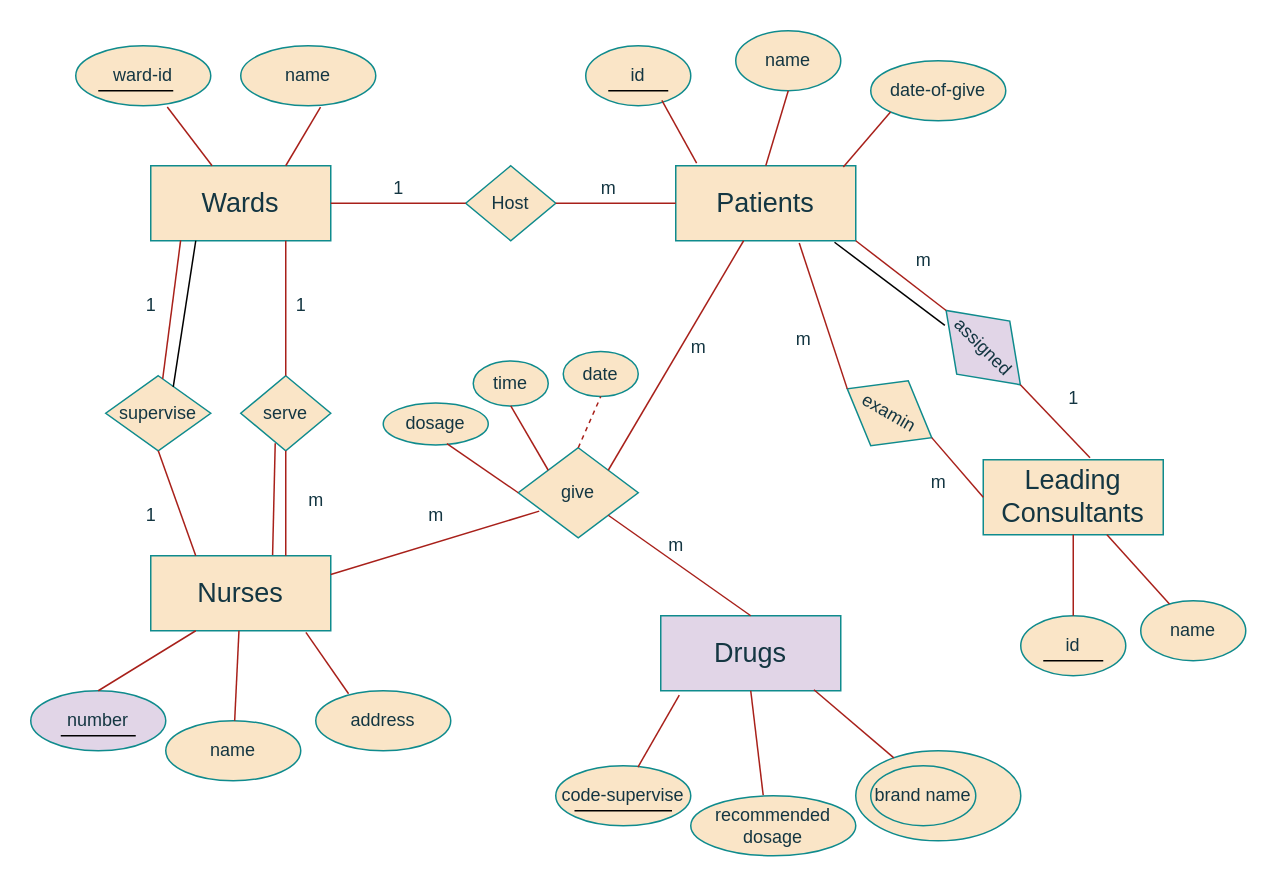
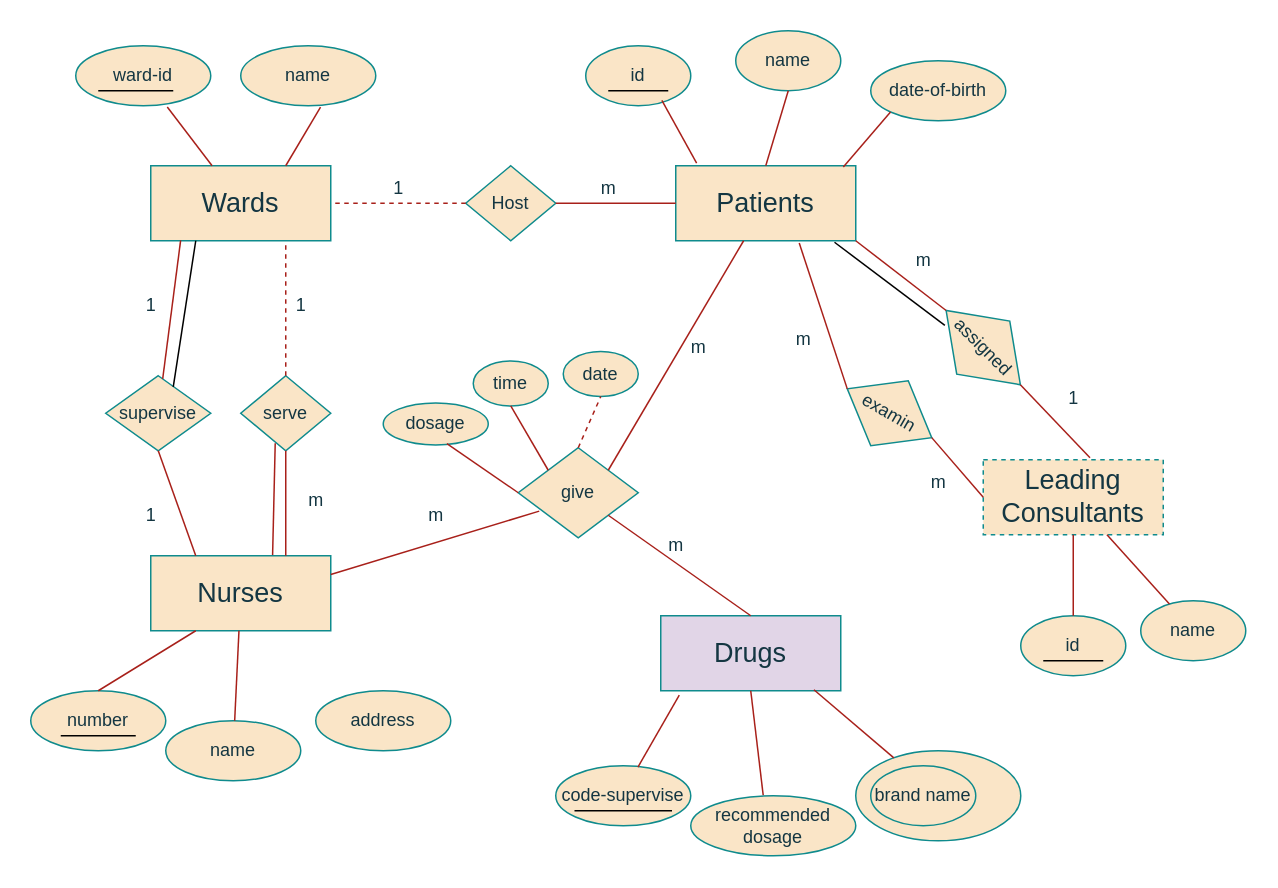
(938, 91) -> (938, 91)
(397, 203) -> (397, 203)
(286, 307) -> (286, 307)
(983, 348) -> (983, 348)
(1073, 497) -> (1073, 497)
(327, 663) -> none
(98, 721) -> (98, 721)
